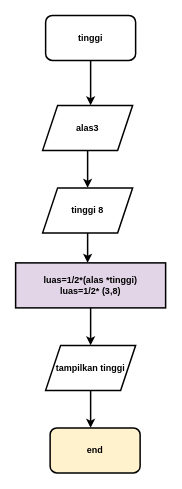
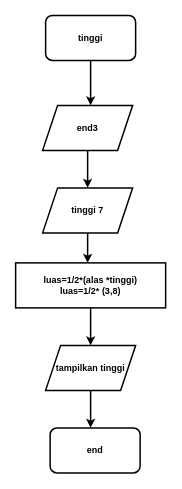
(87, 128) -> (87, 128)
(87, 210) -> (87, 210)
(90, 285) -> (90, 285)
(95, 450) -> (95, 450)
